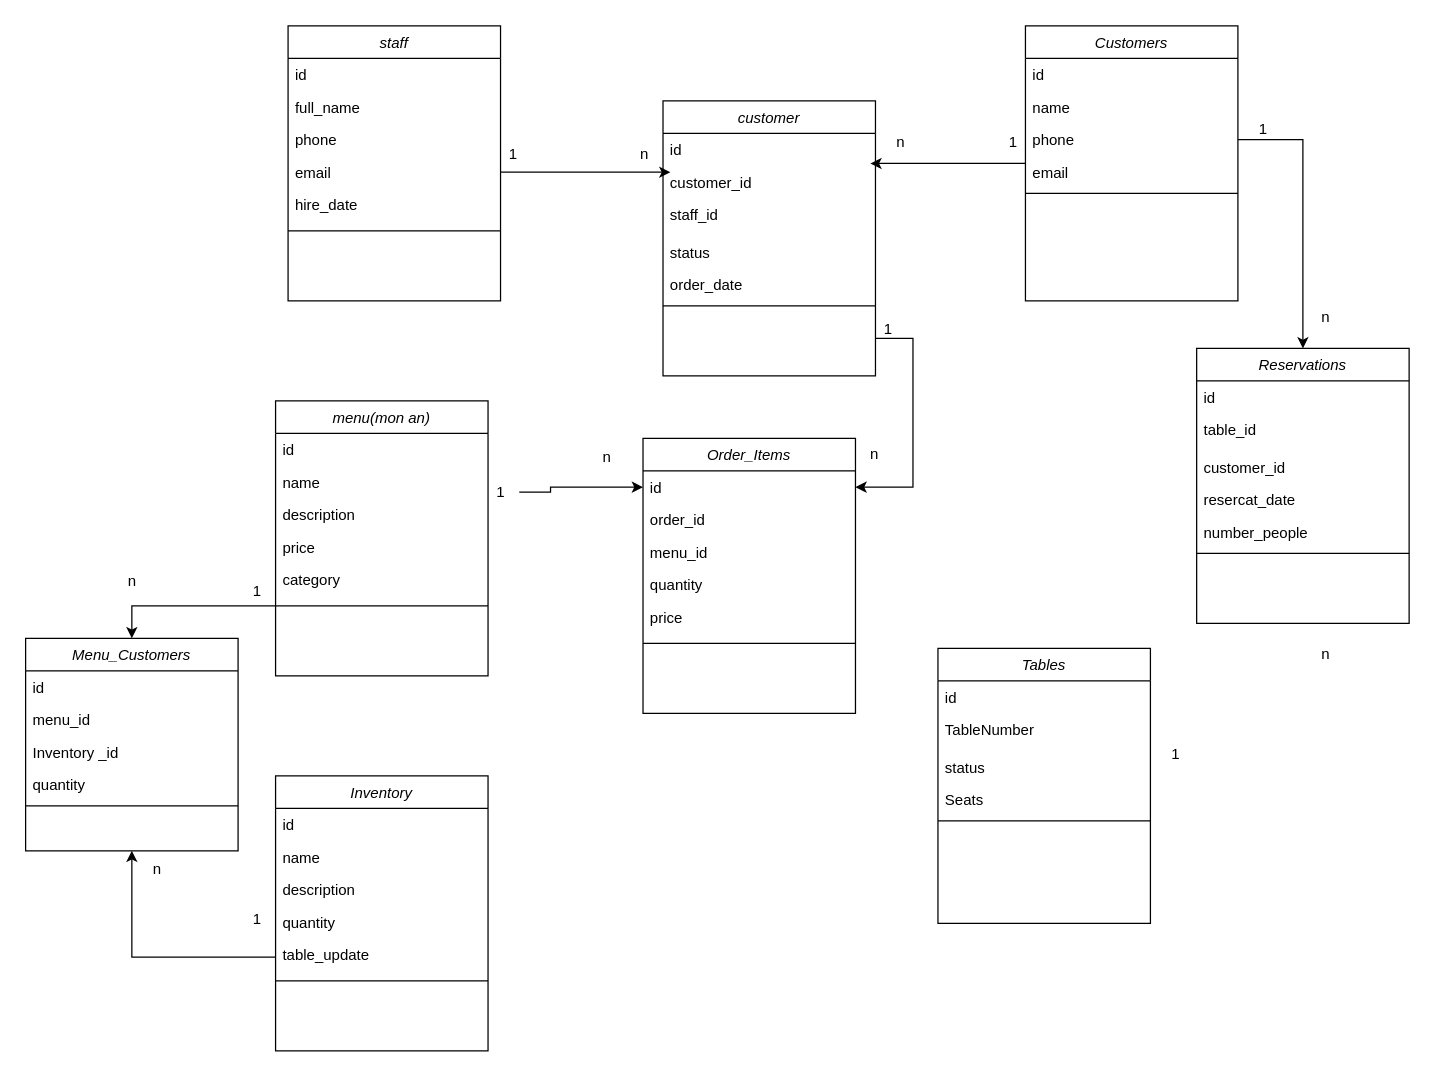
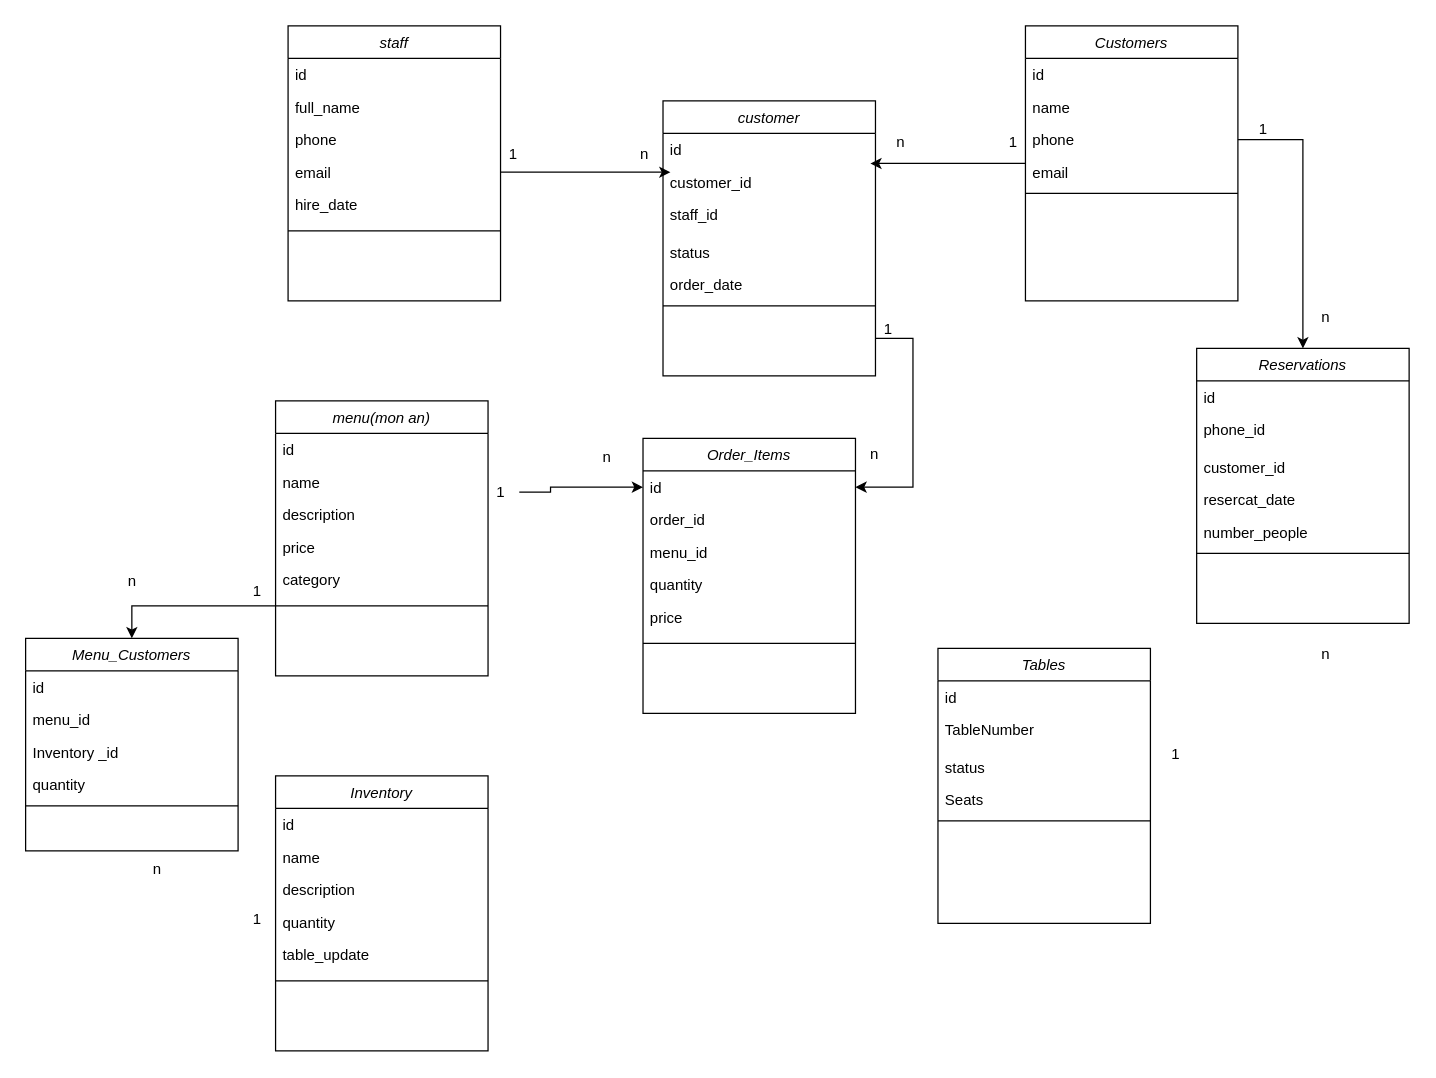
(1233, 430) -> (1235, 430)
(153, 957) -> none
